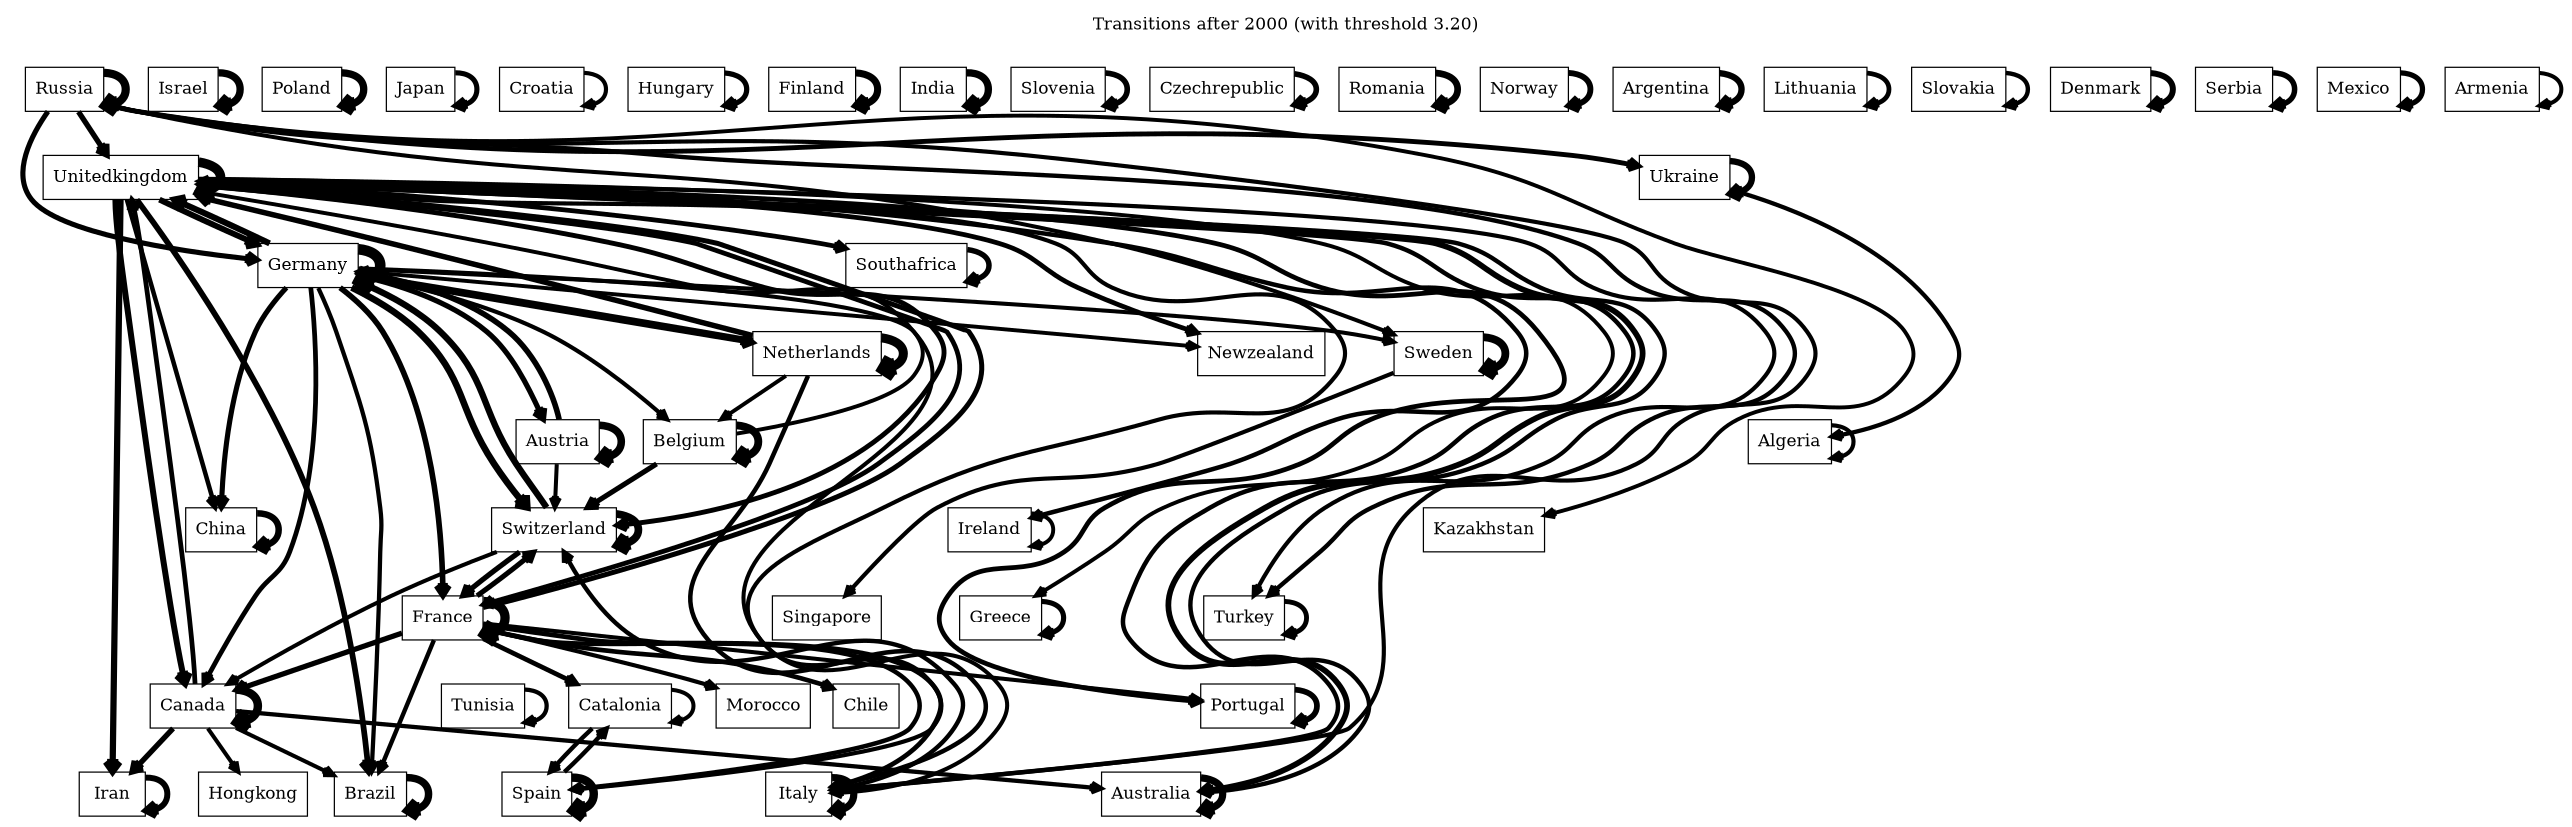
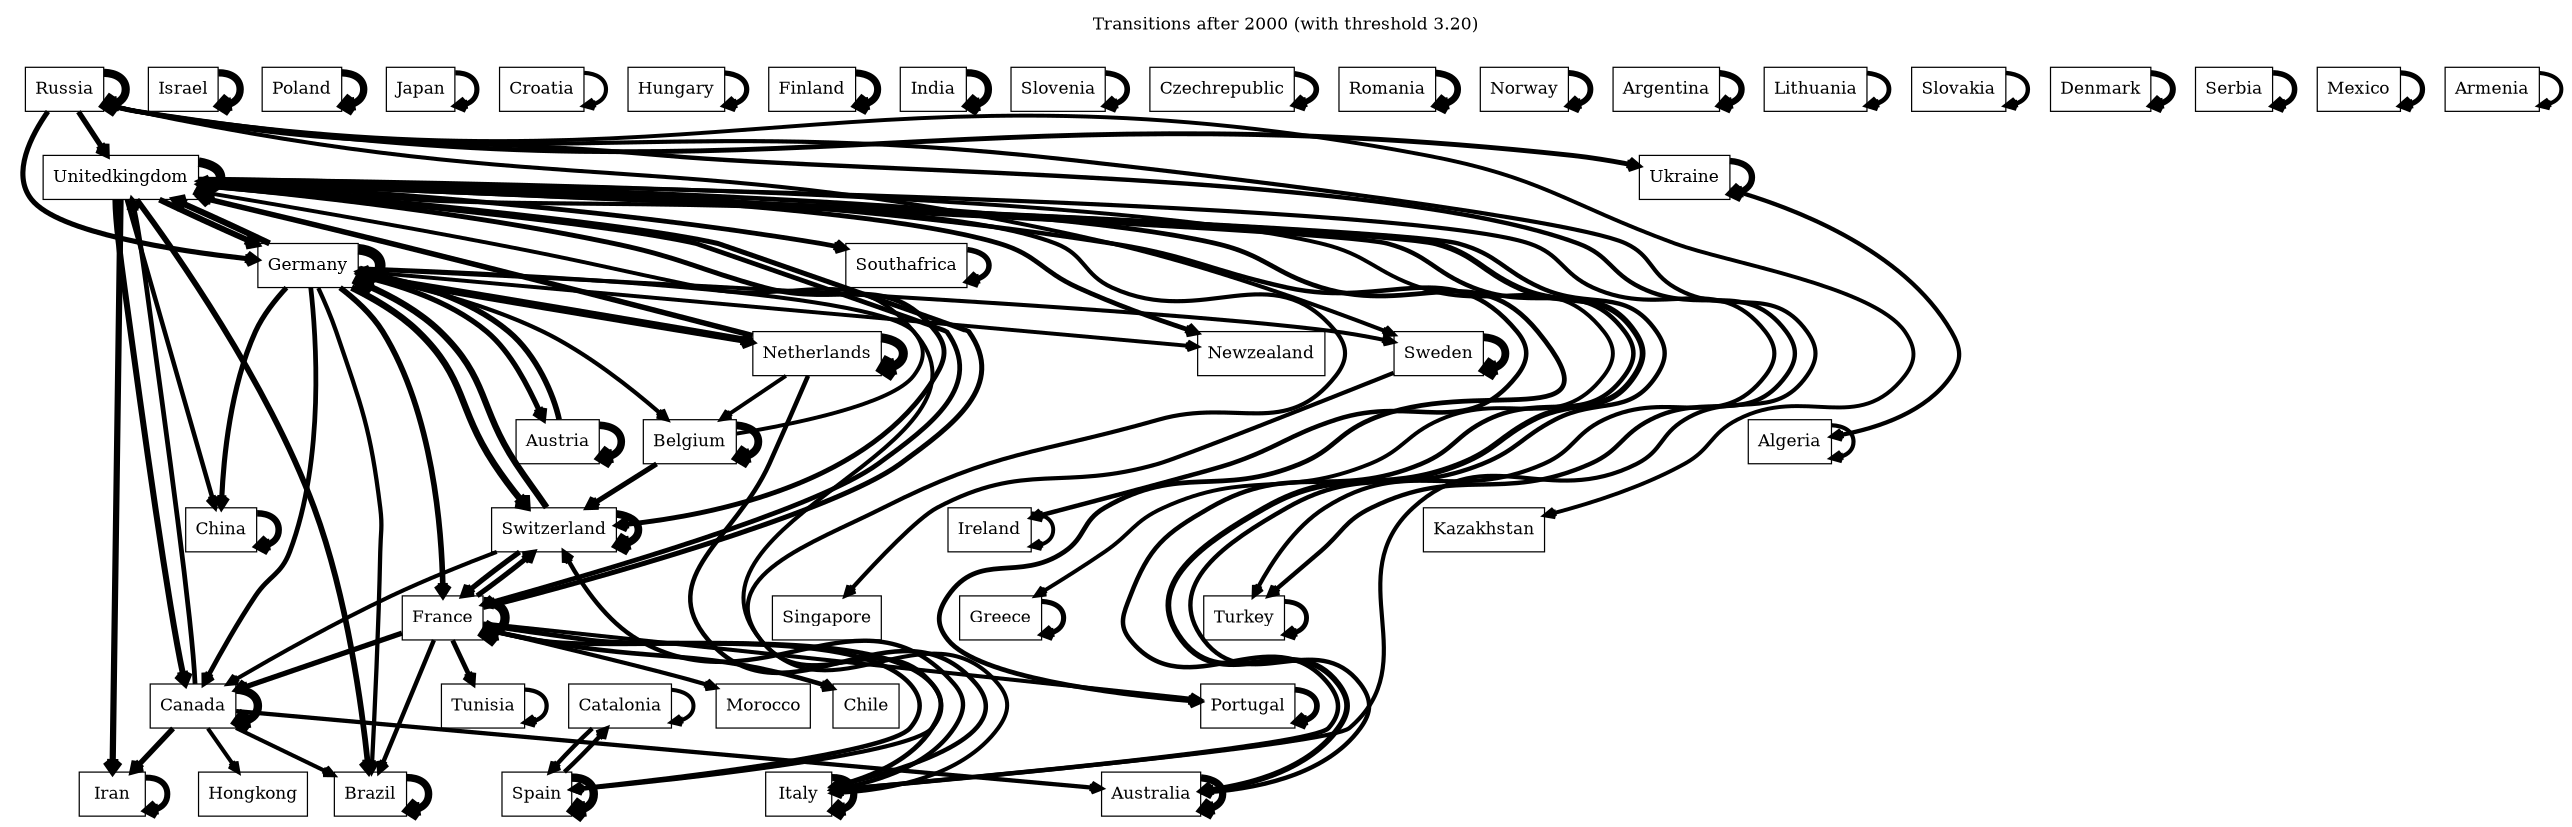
(556, 481) -> none
(526, 659) -> (461, 658)
